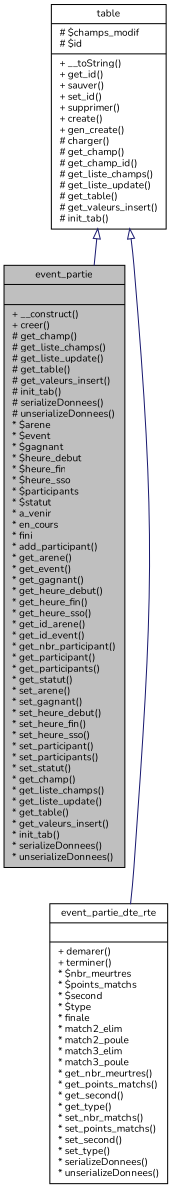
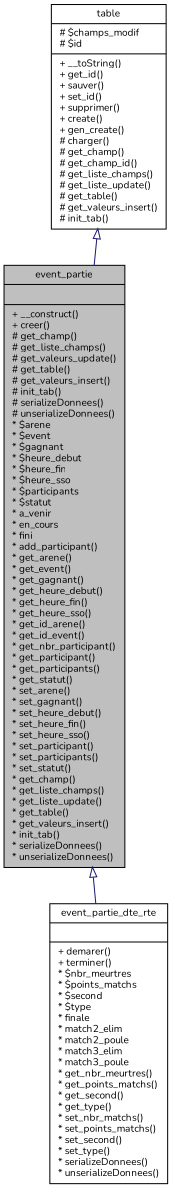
(58, 358) -> (64, 358)
(149, 571) -> (95, 891)
